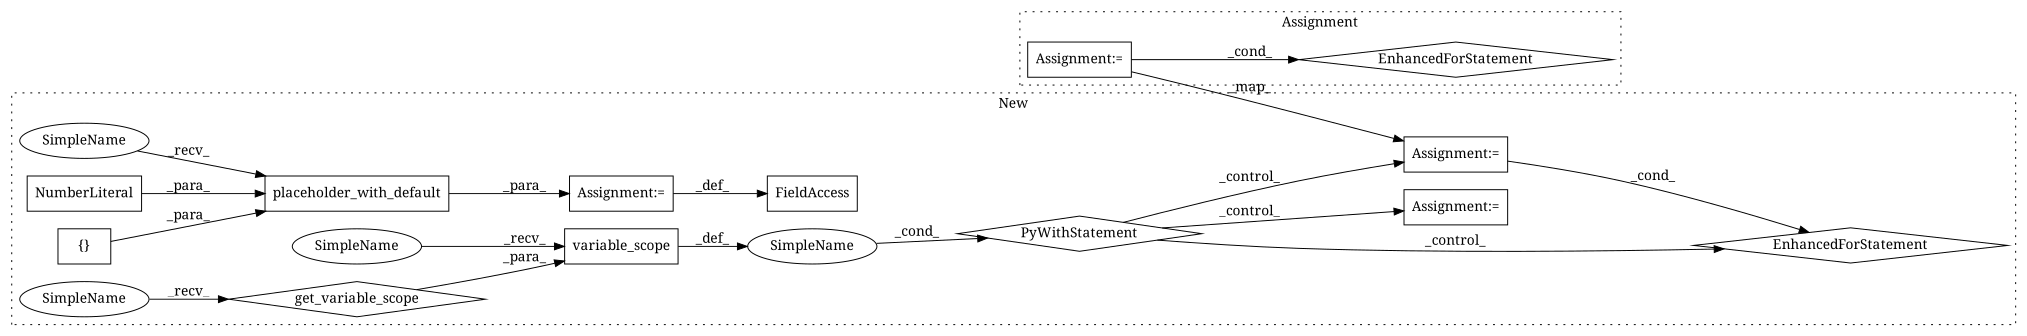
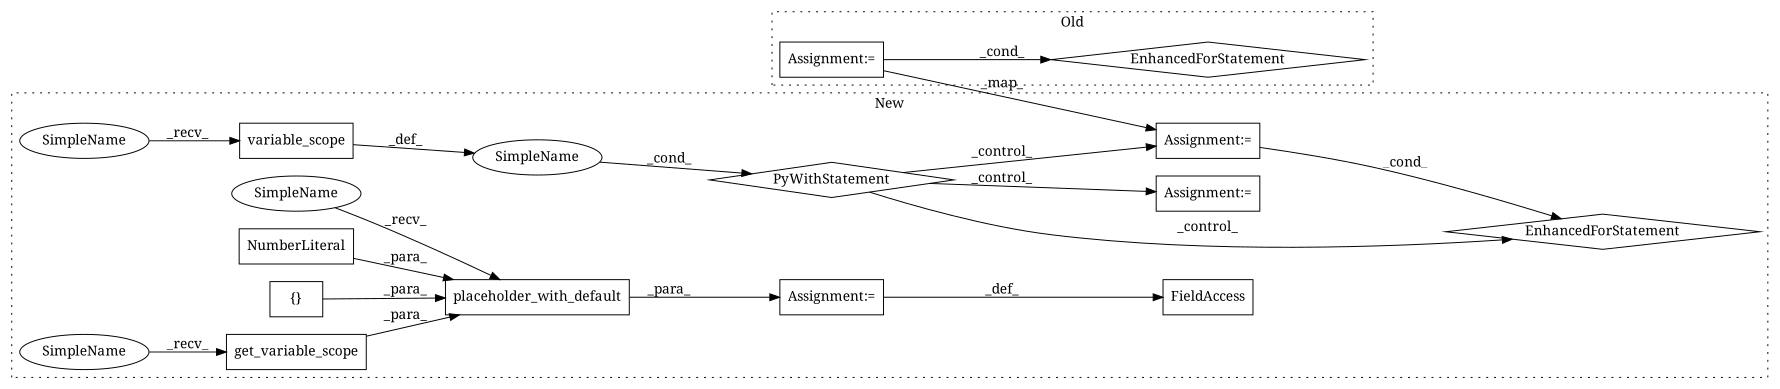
(1320, 23) -> (1073, 23)
(486, 277) -> (408, 327)
(357, 299) -> (296, 352)
